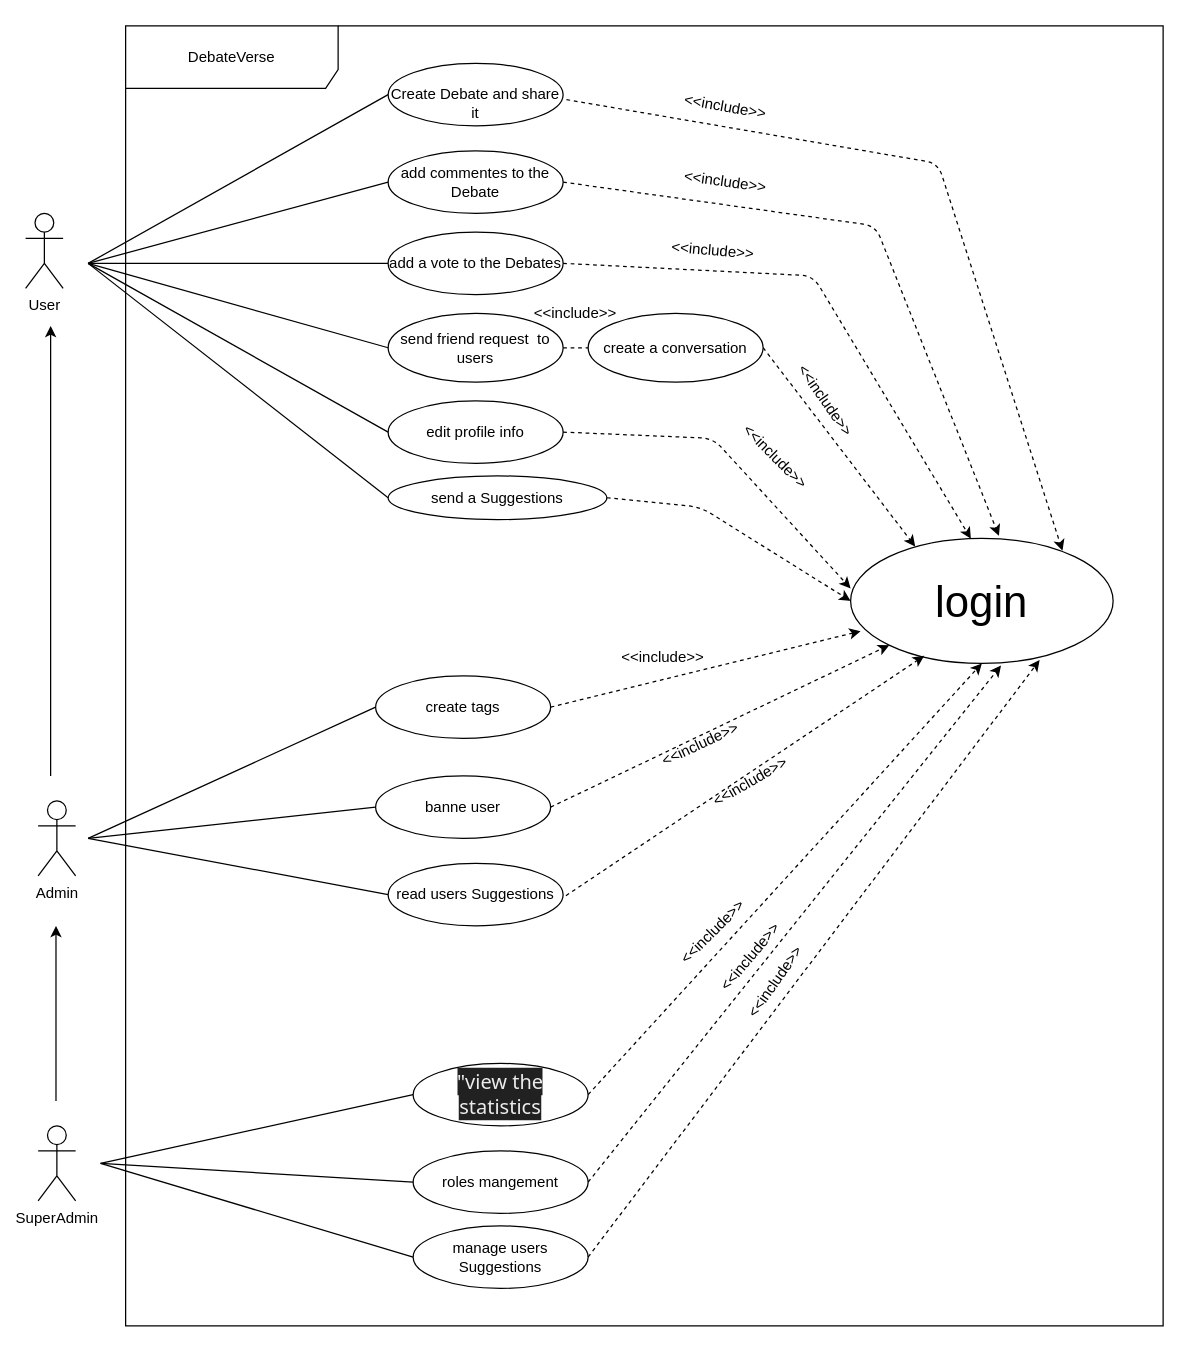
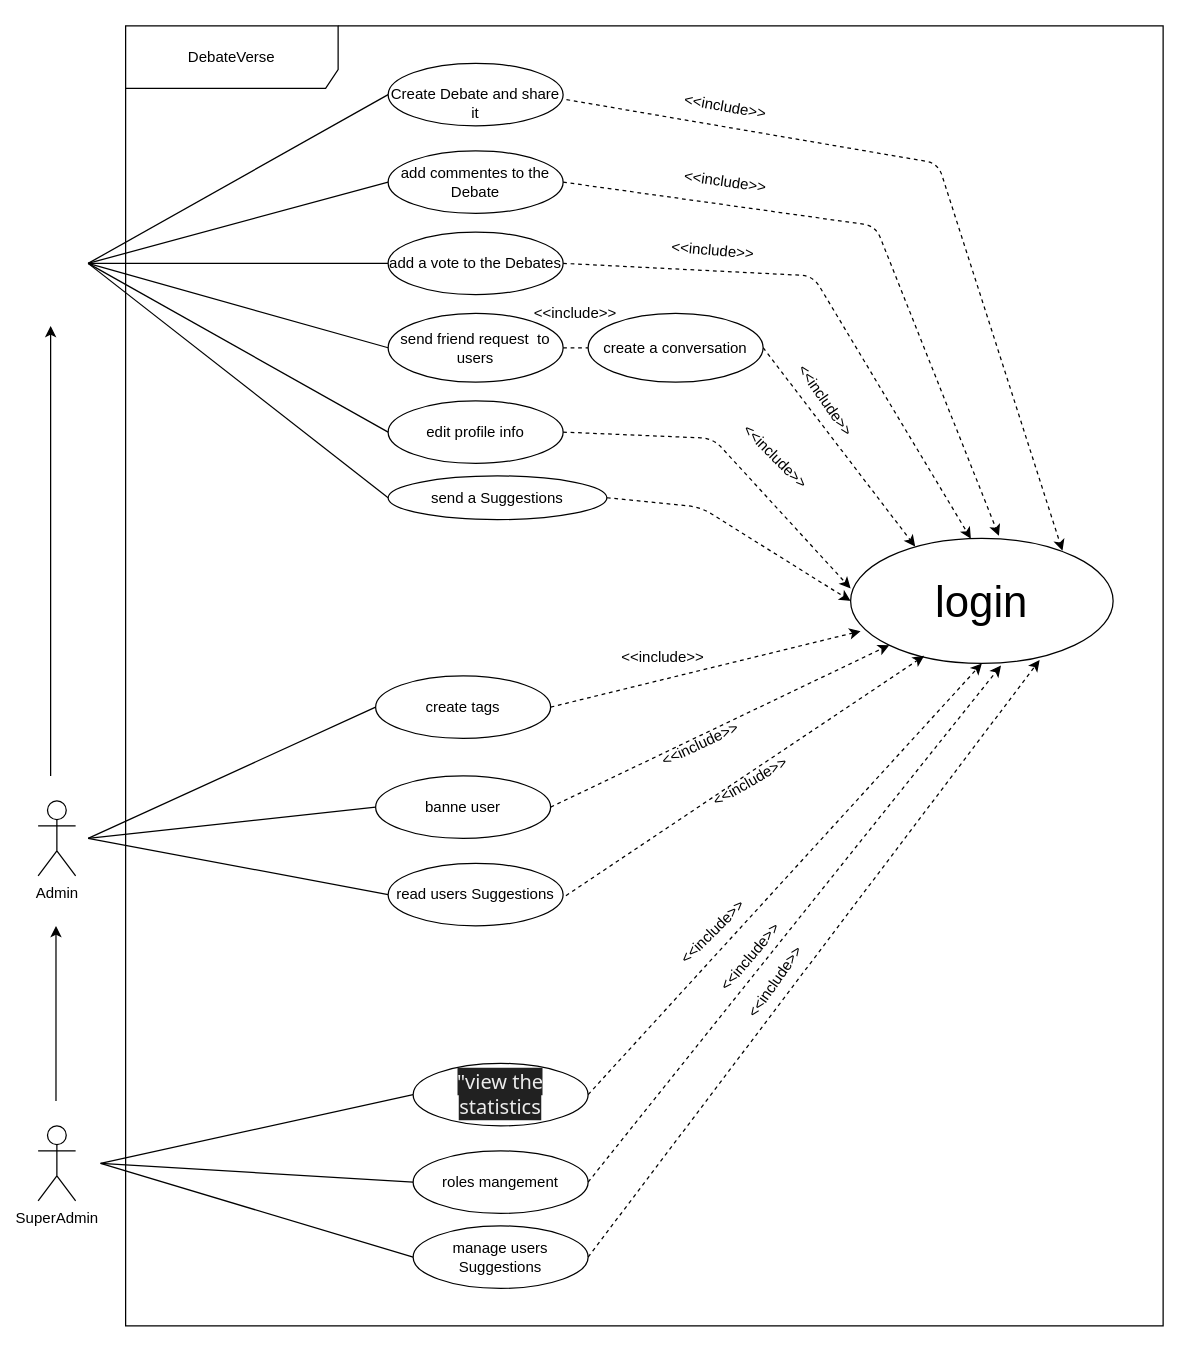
(44, 251) -> none
